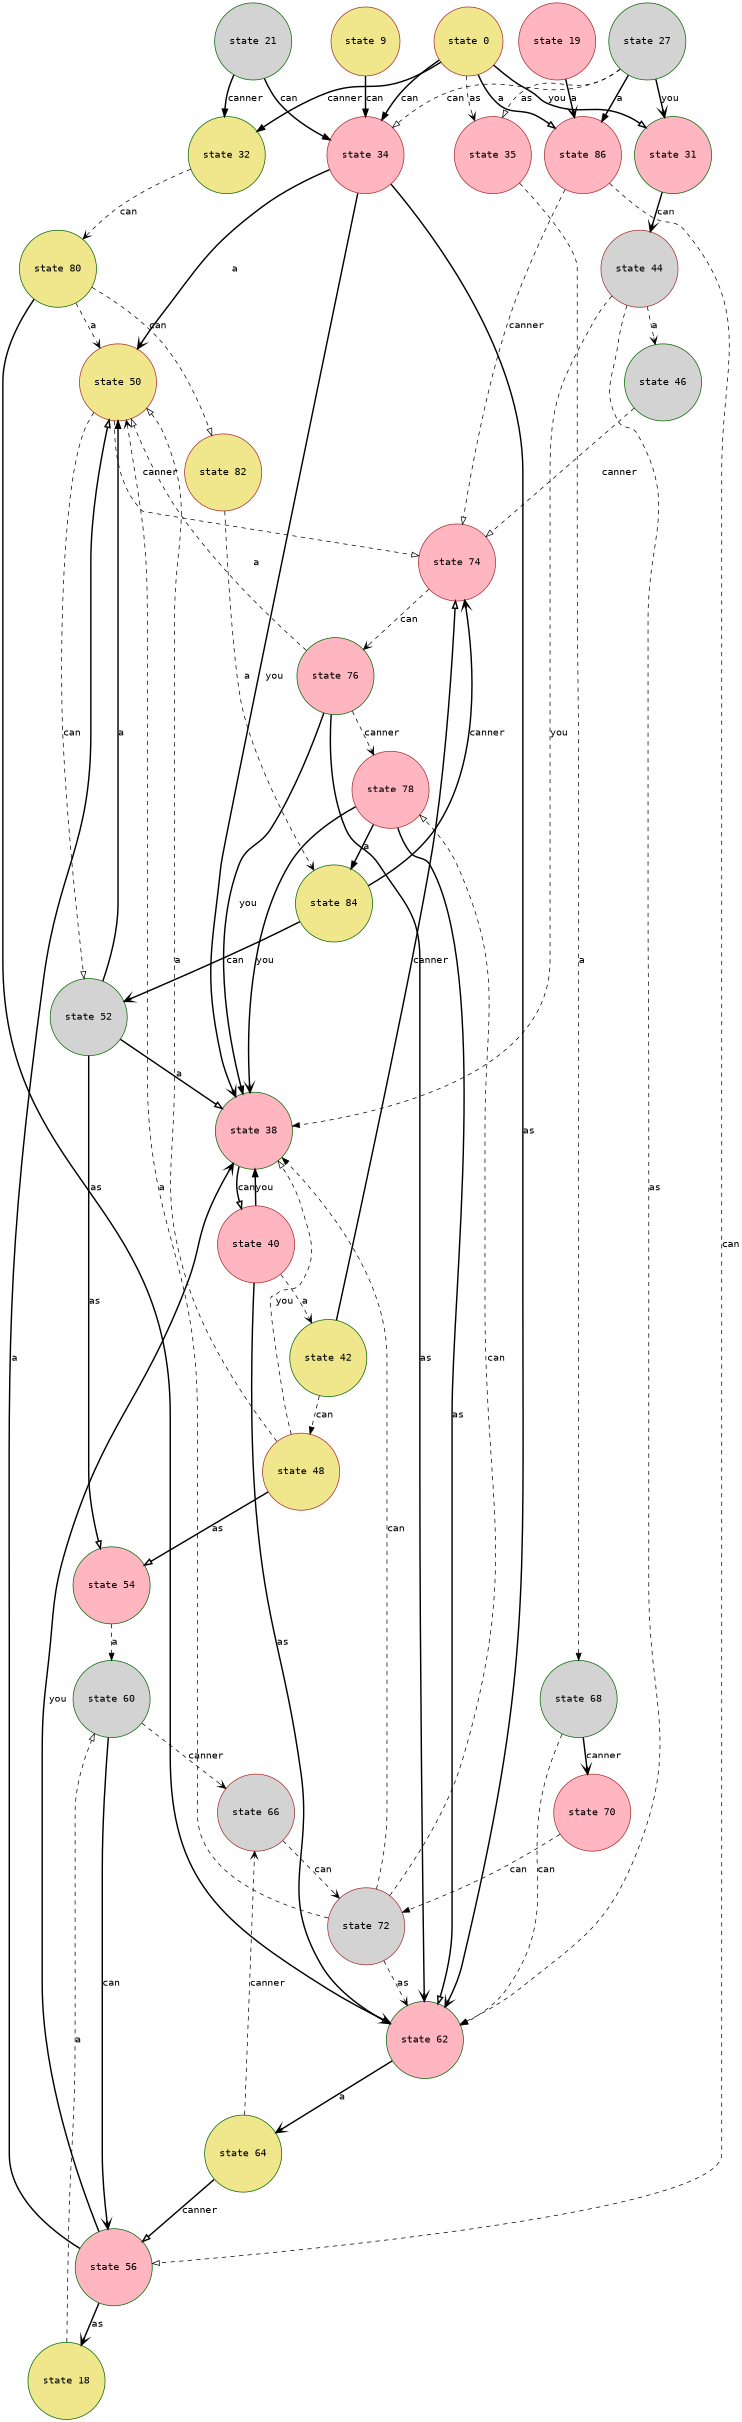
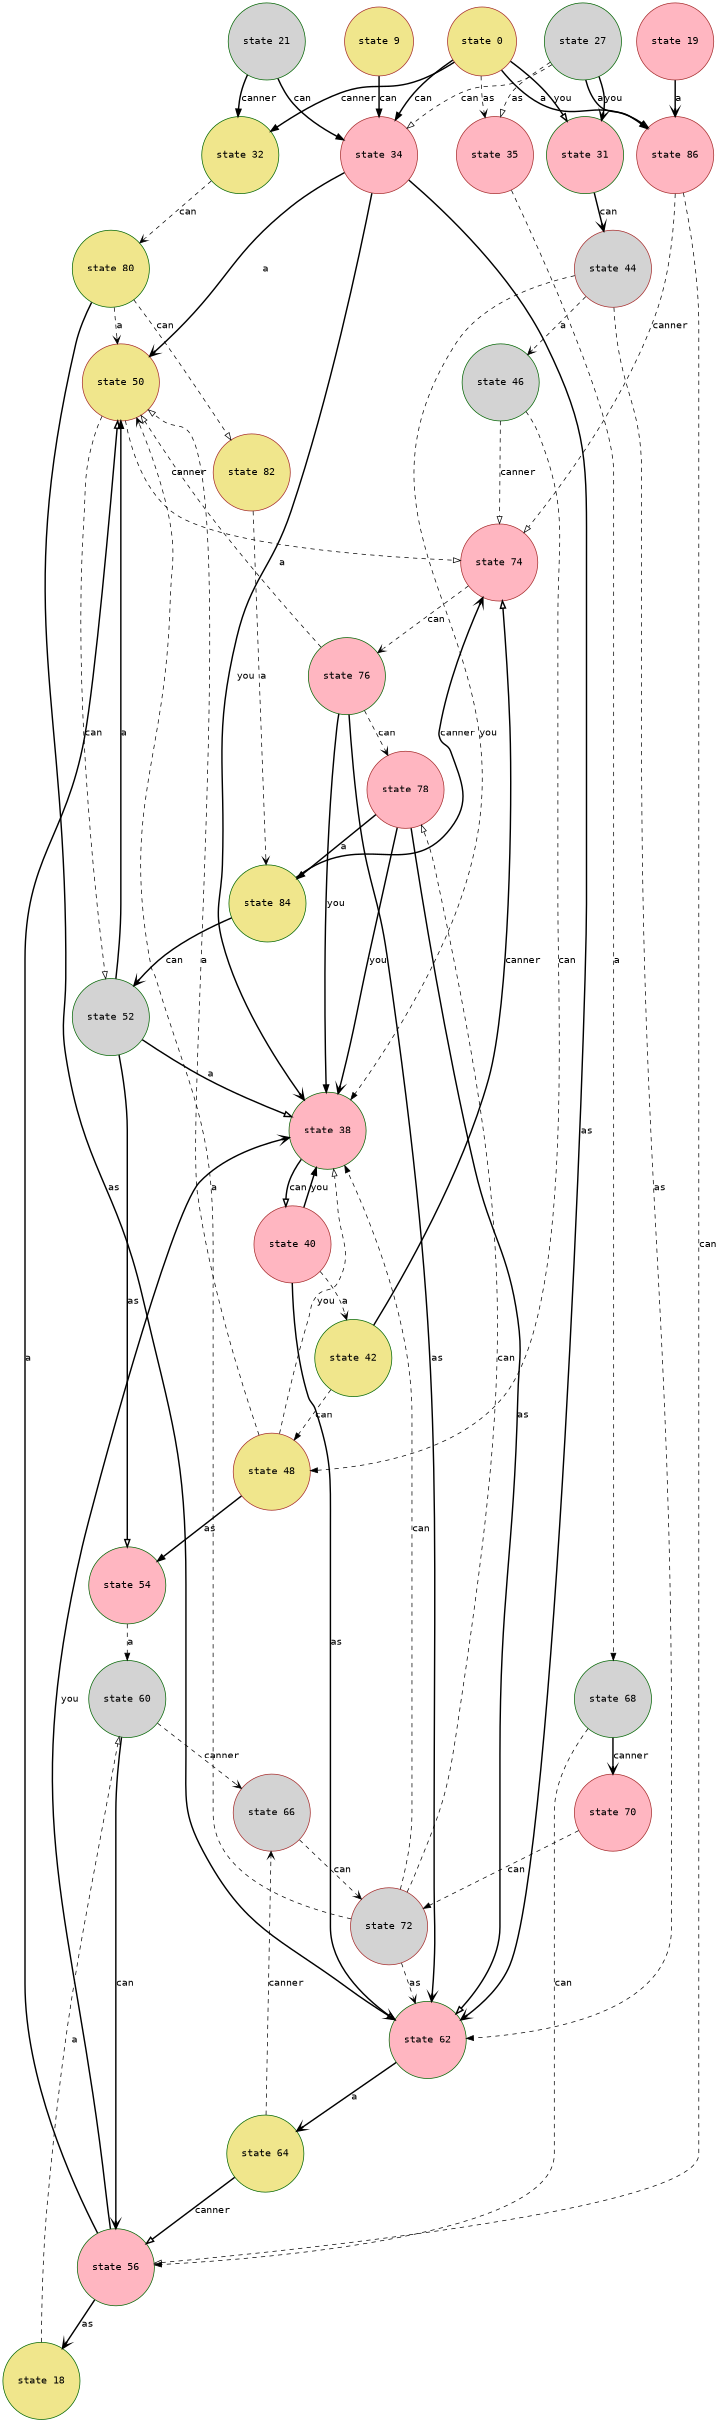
(382, 733) -> (387, 733)
none -> (559, 1008)
(209, 1527) -> (202, 1526)
(538, 1889) -> (554, 2150)
